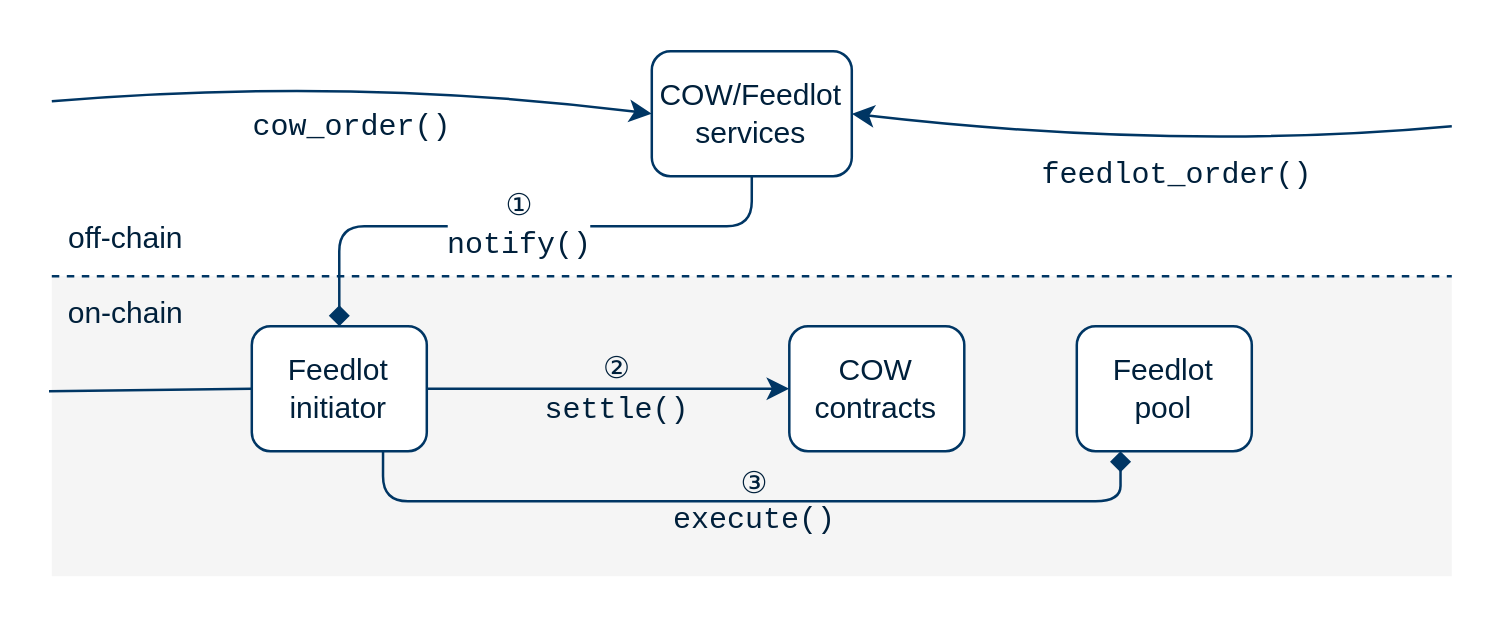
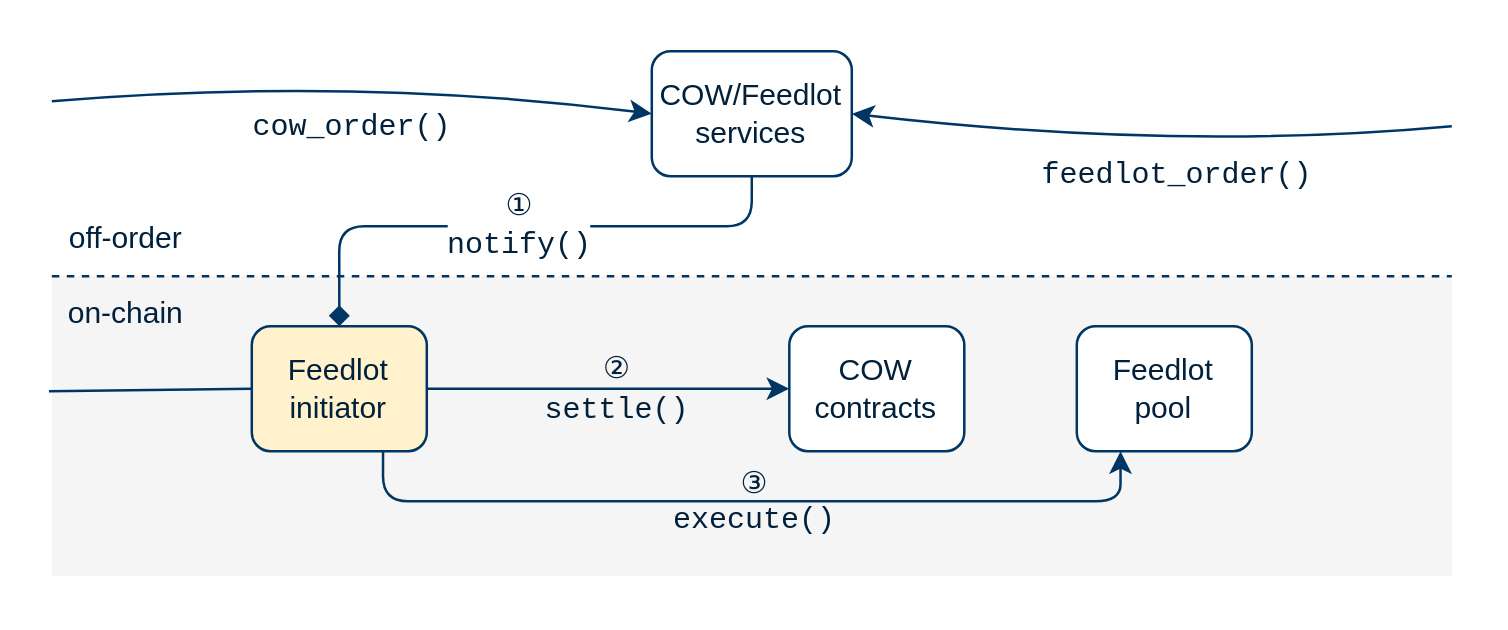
(126, 239) -> (126, 239)
(339, 389) -> (339, 389)
(1120, 471) -> (1120, 469)
